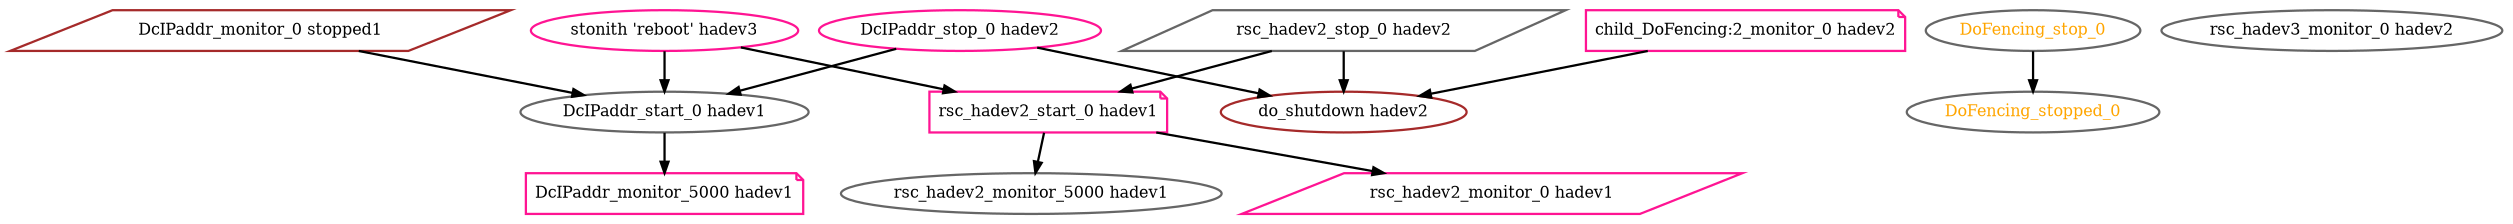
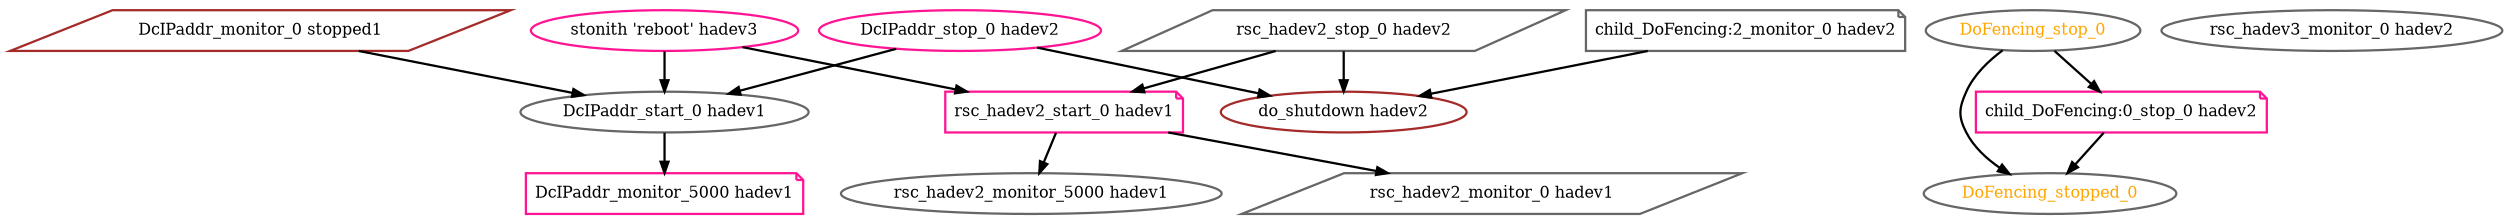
(1746, 31) -> (1746, 31)
none -> (2121, 112)
(1492, 194) -> (1492, 194)
